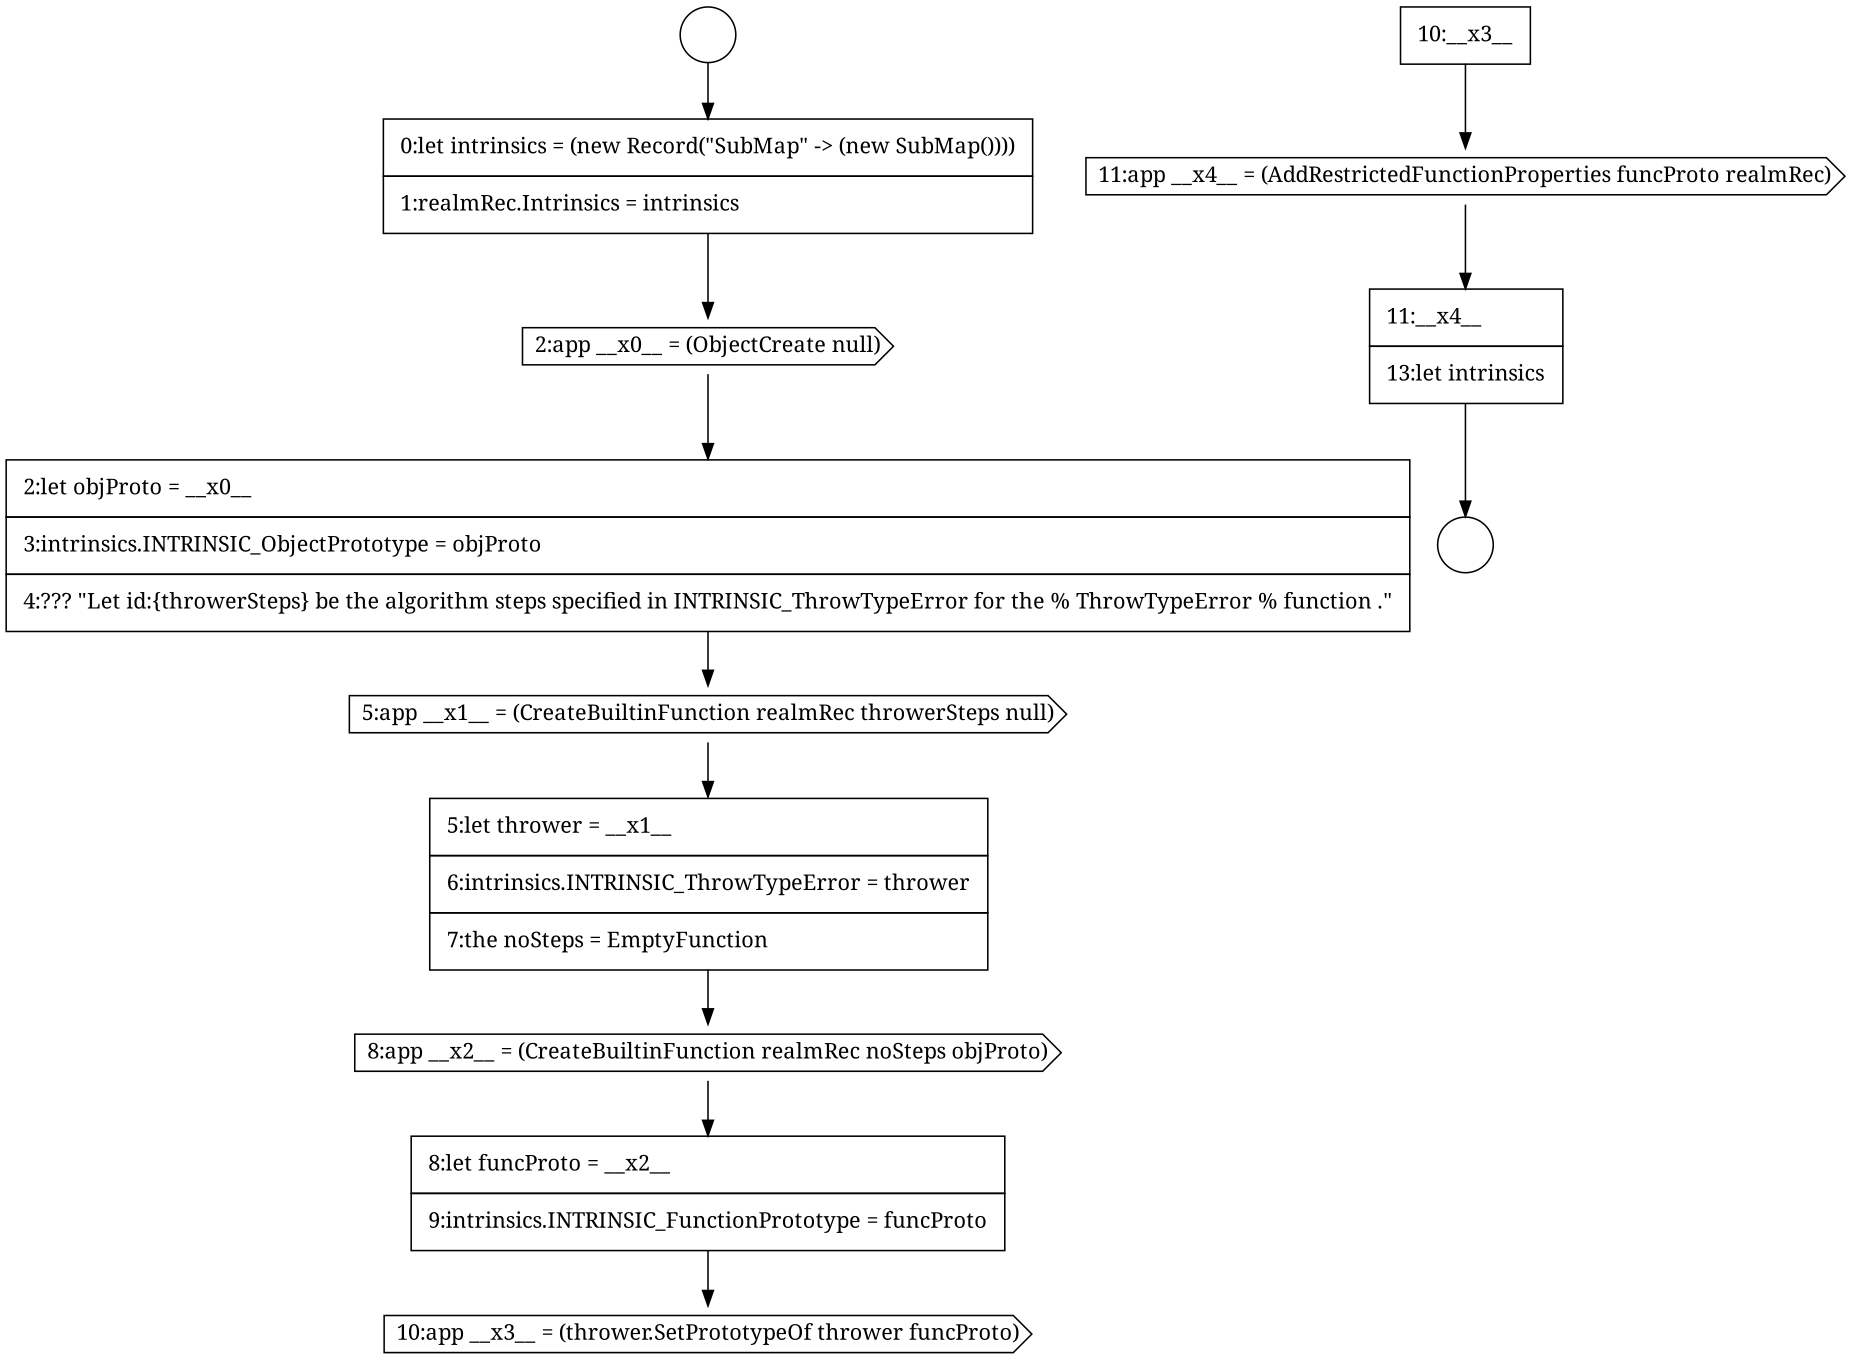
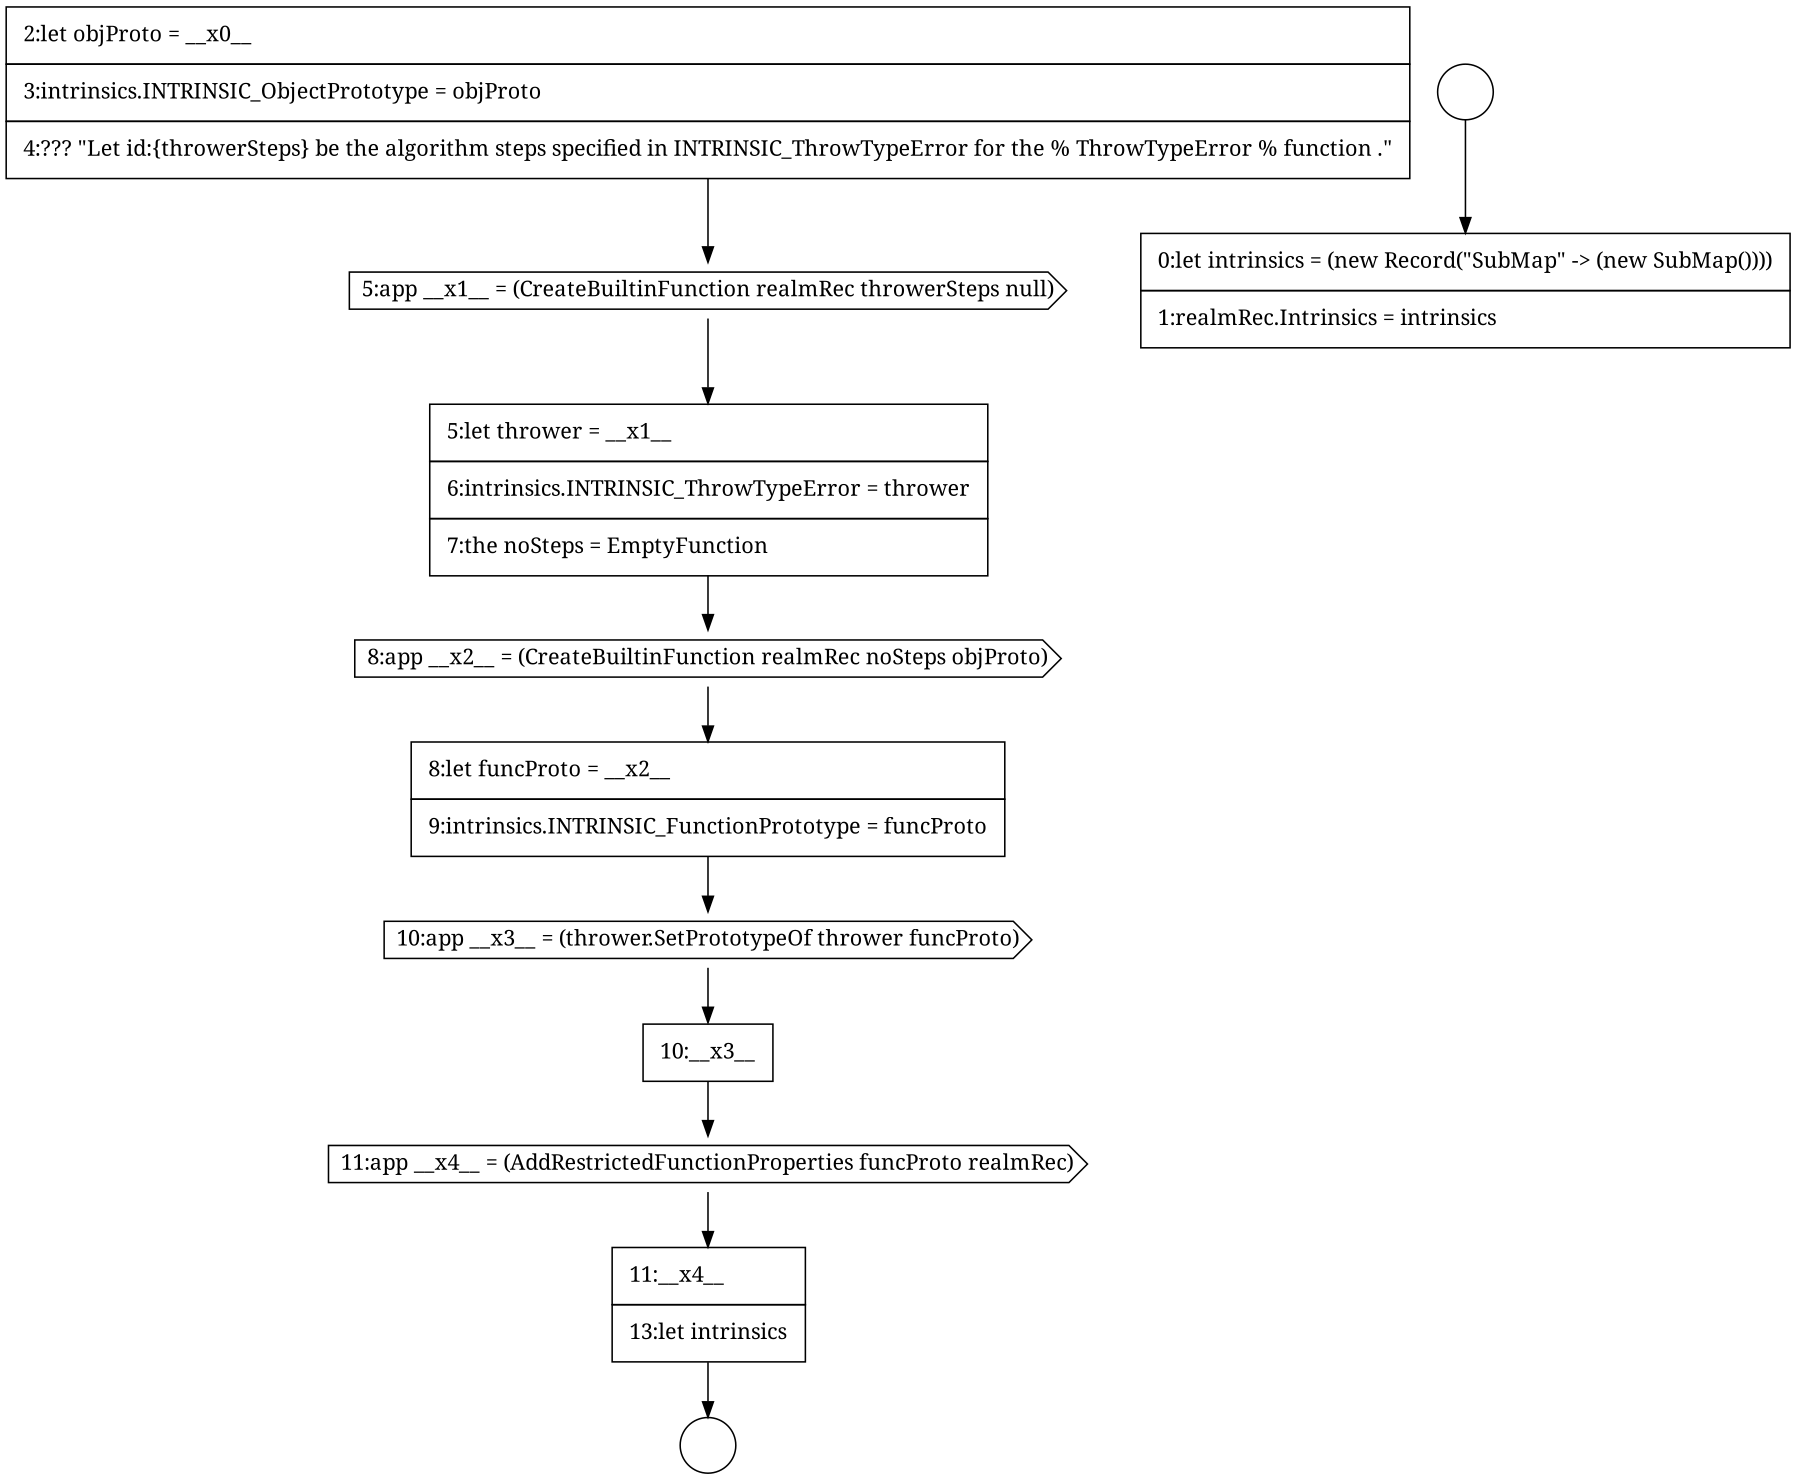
(708, 346) -> none
none -> (708, 987)
